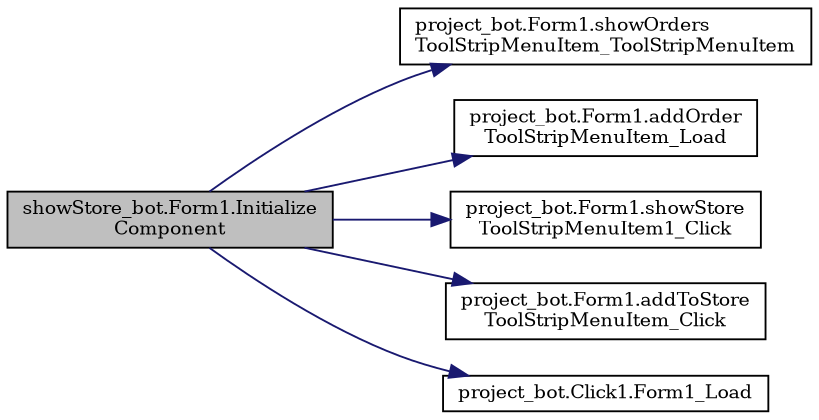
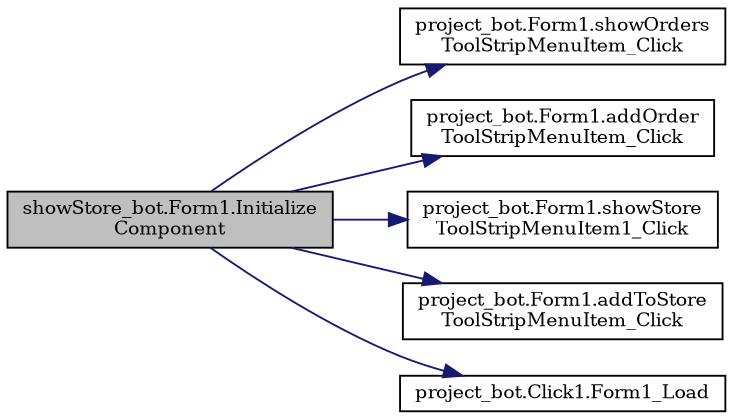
(606, 36) -> (563, 36)
(606, 128) -> (563, 128)
